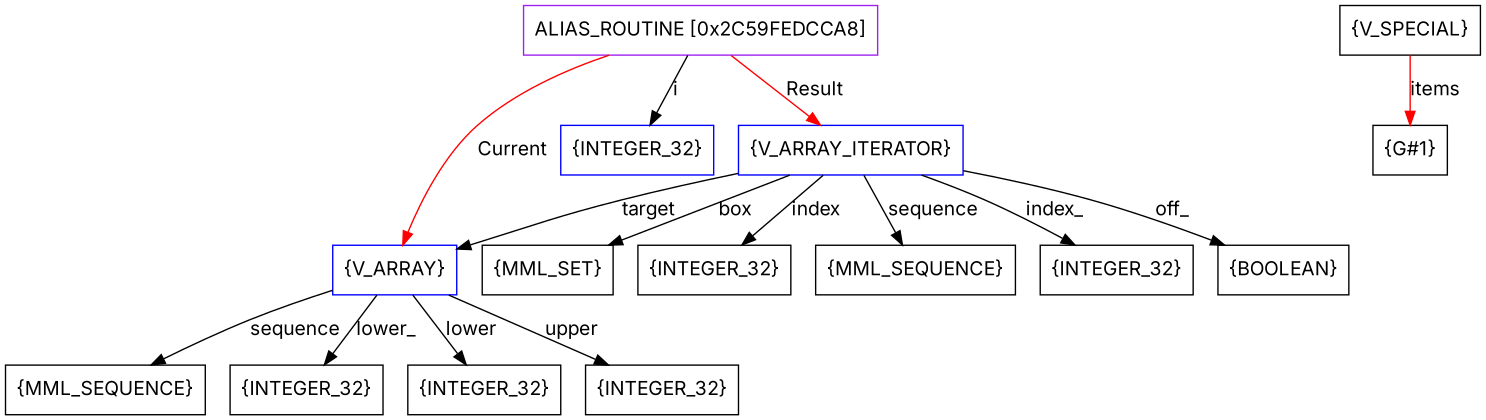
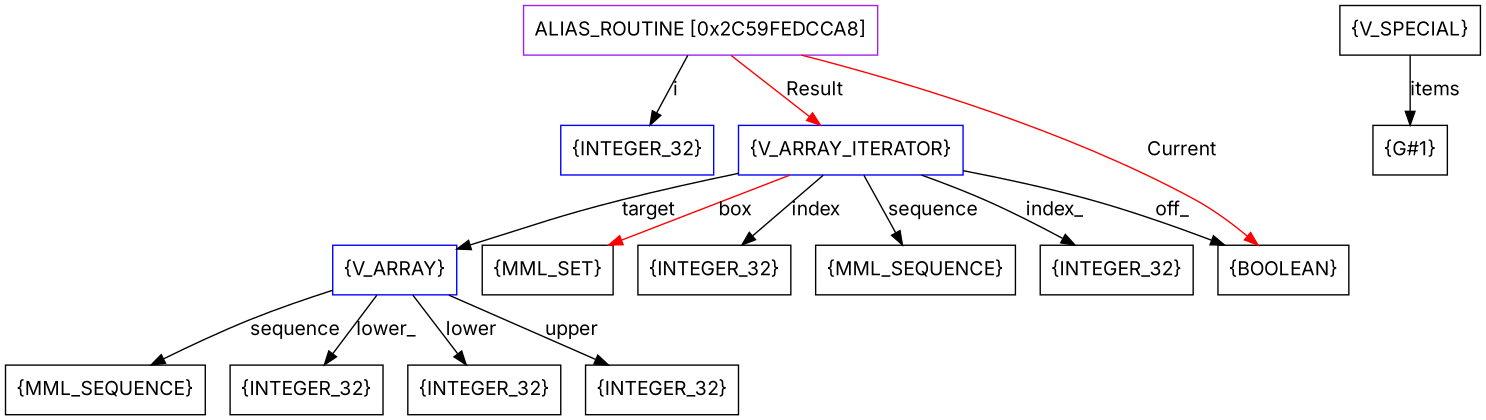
(1410, 83) -> (1410, 83)
(486, 119) -> (1033, 127)
(706, 208) -> (706, 208)
